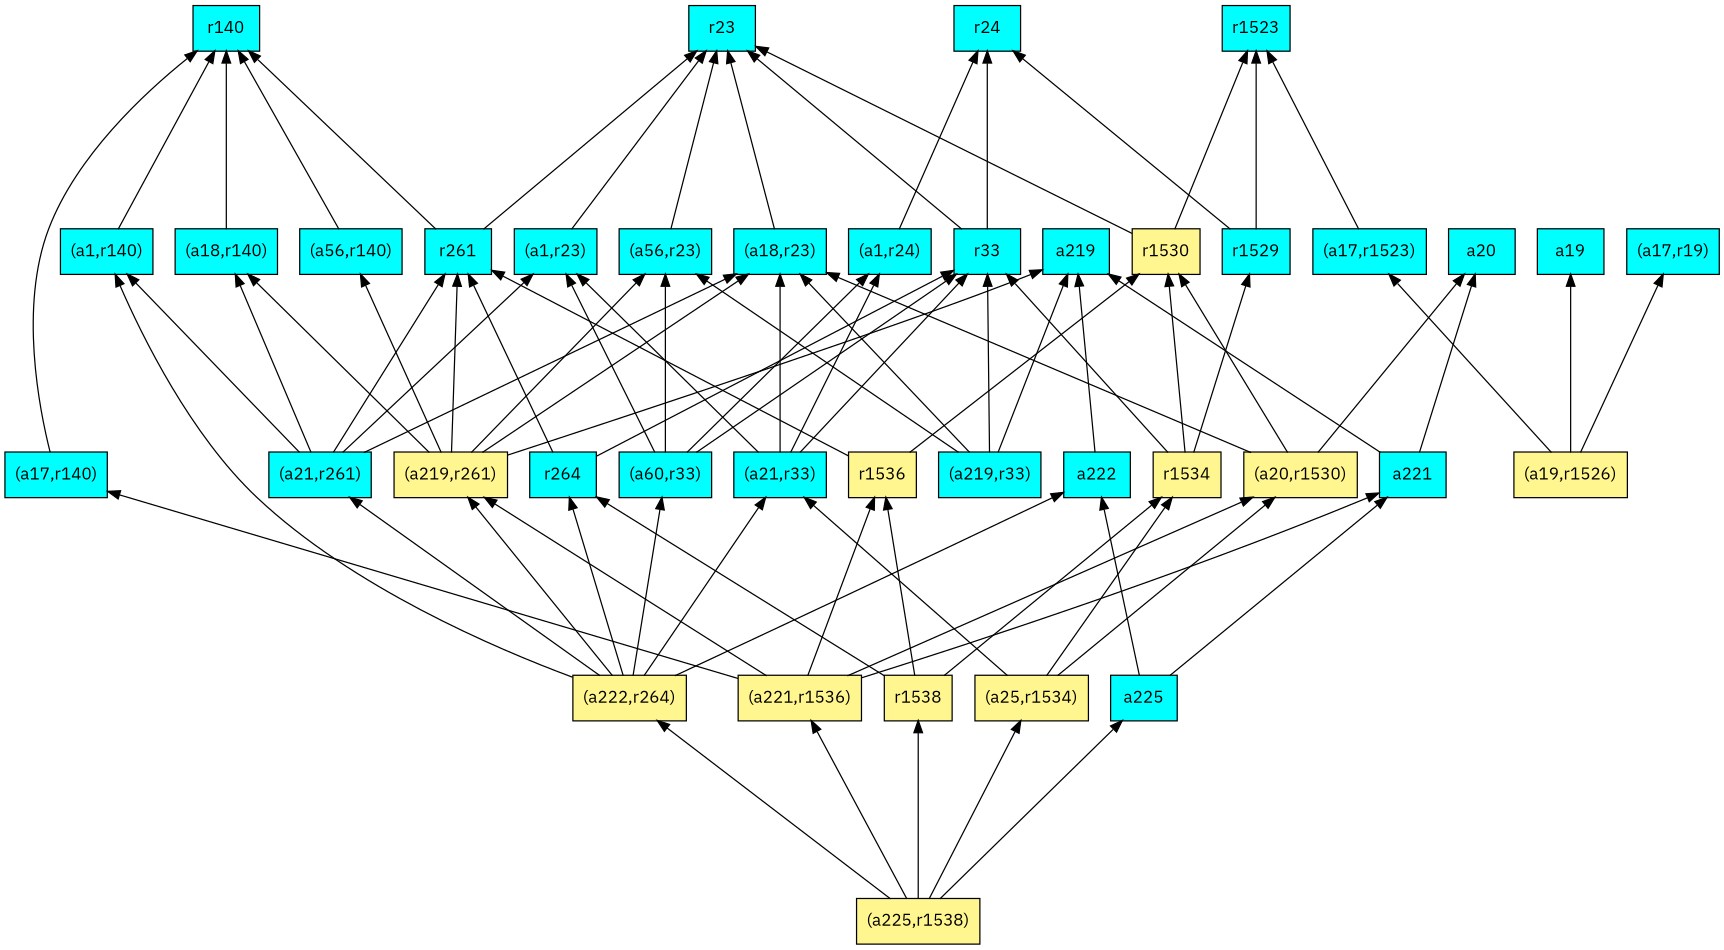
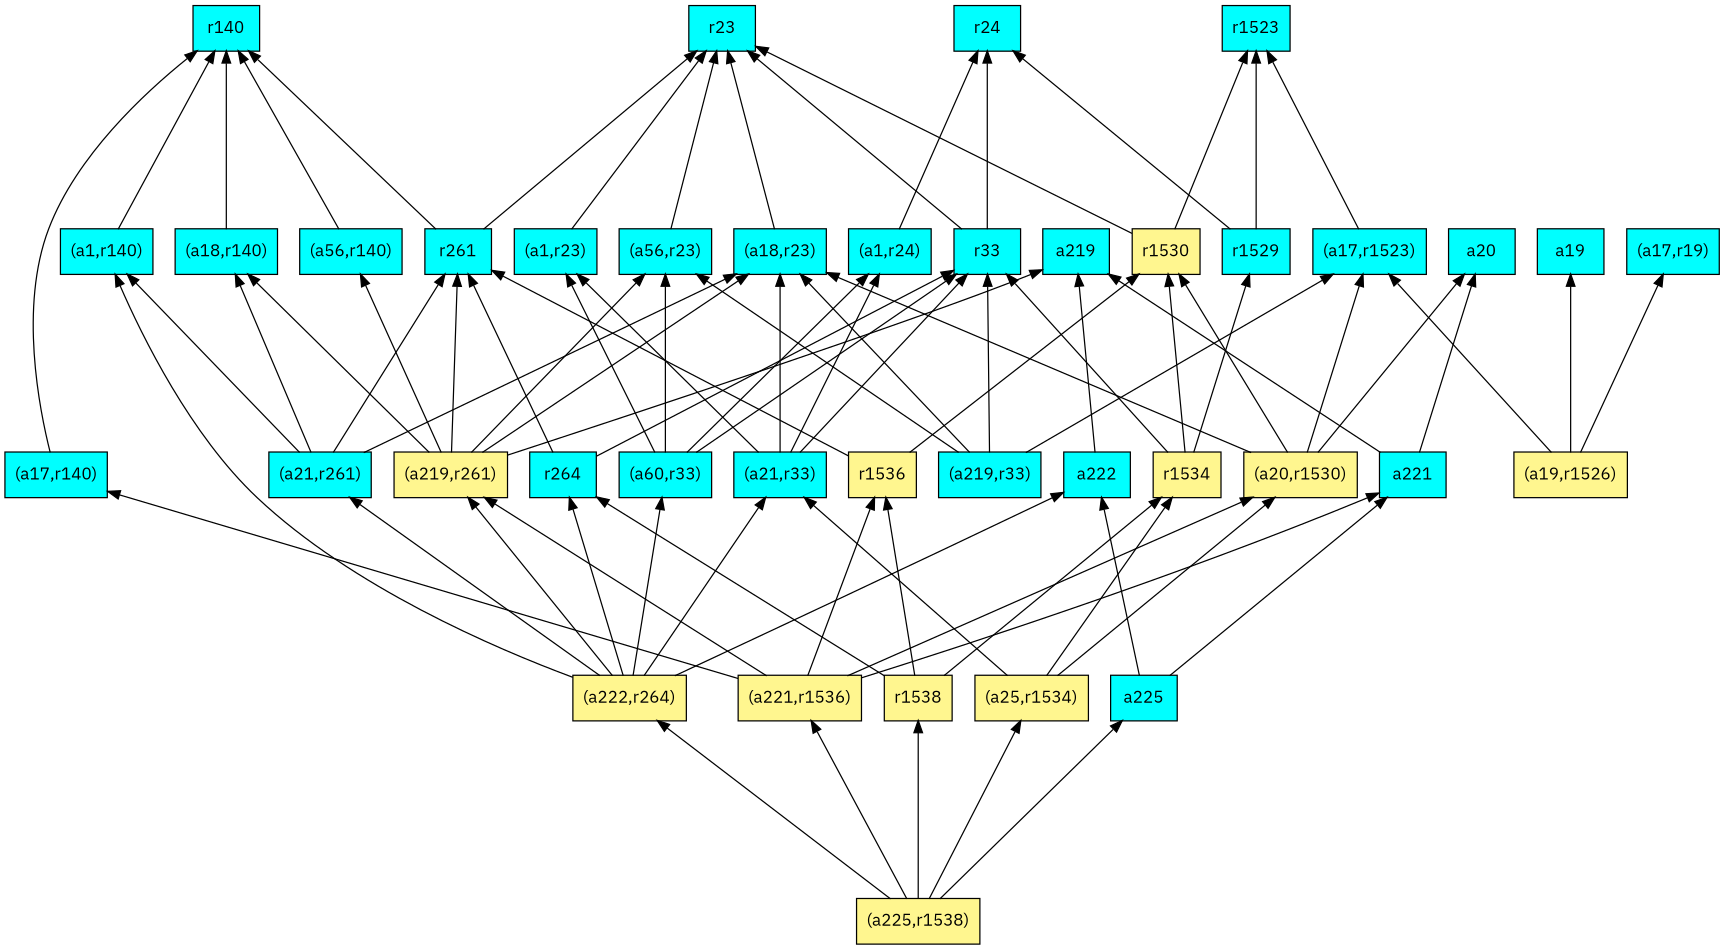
(433, 367) -> none
(1031, 369) -> (1167, 371)
none -> (1333, 369)
